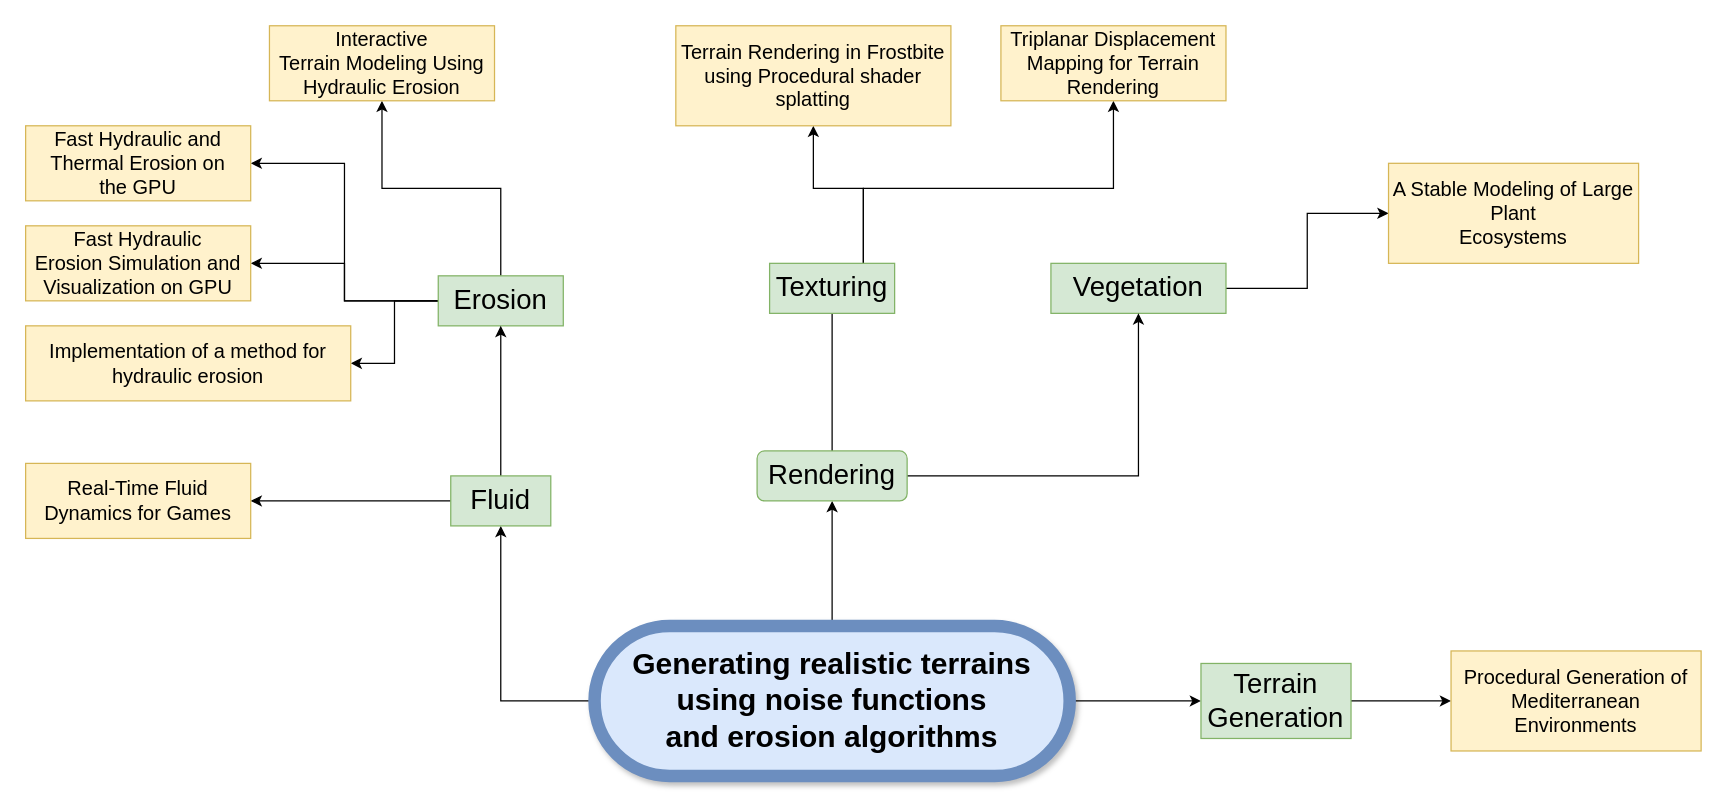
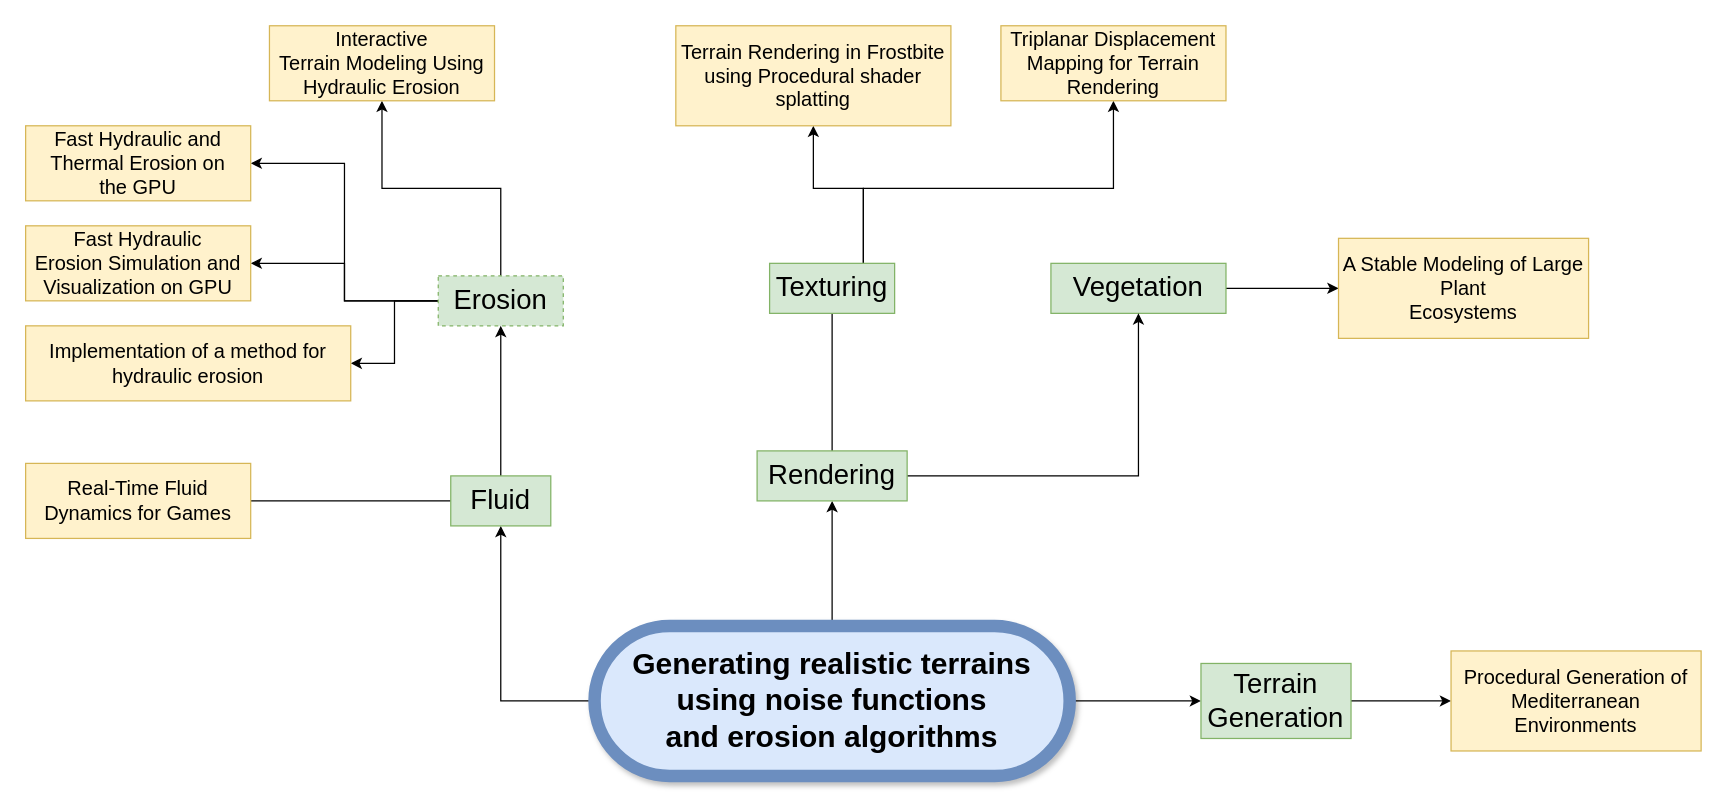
(1513, 213) -> (1463, 288)
(501, 301) -> (501, 301)
(832, 476) -> (832, 476)
(261, 501) -> (257, 501)
